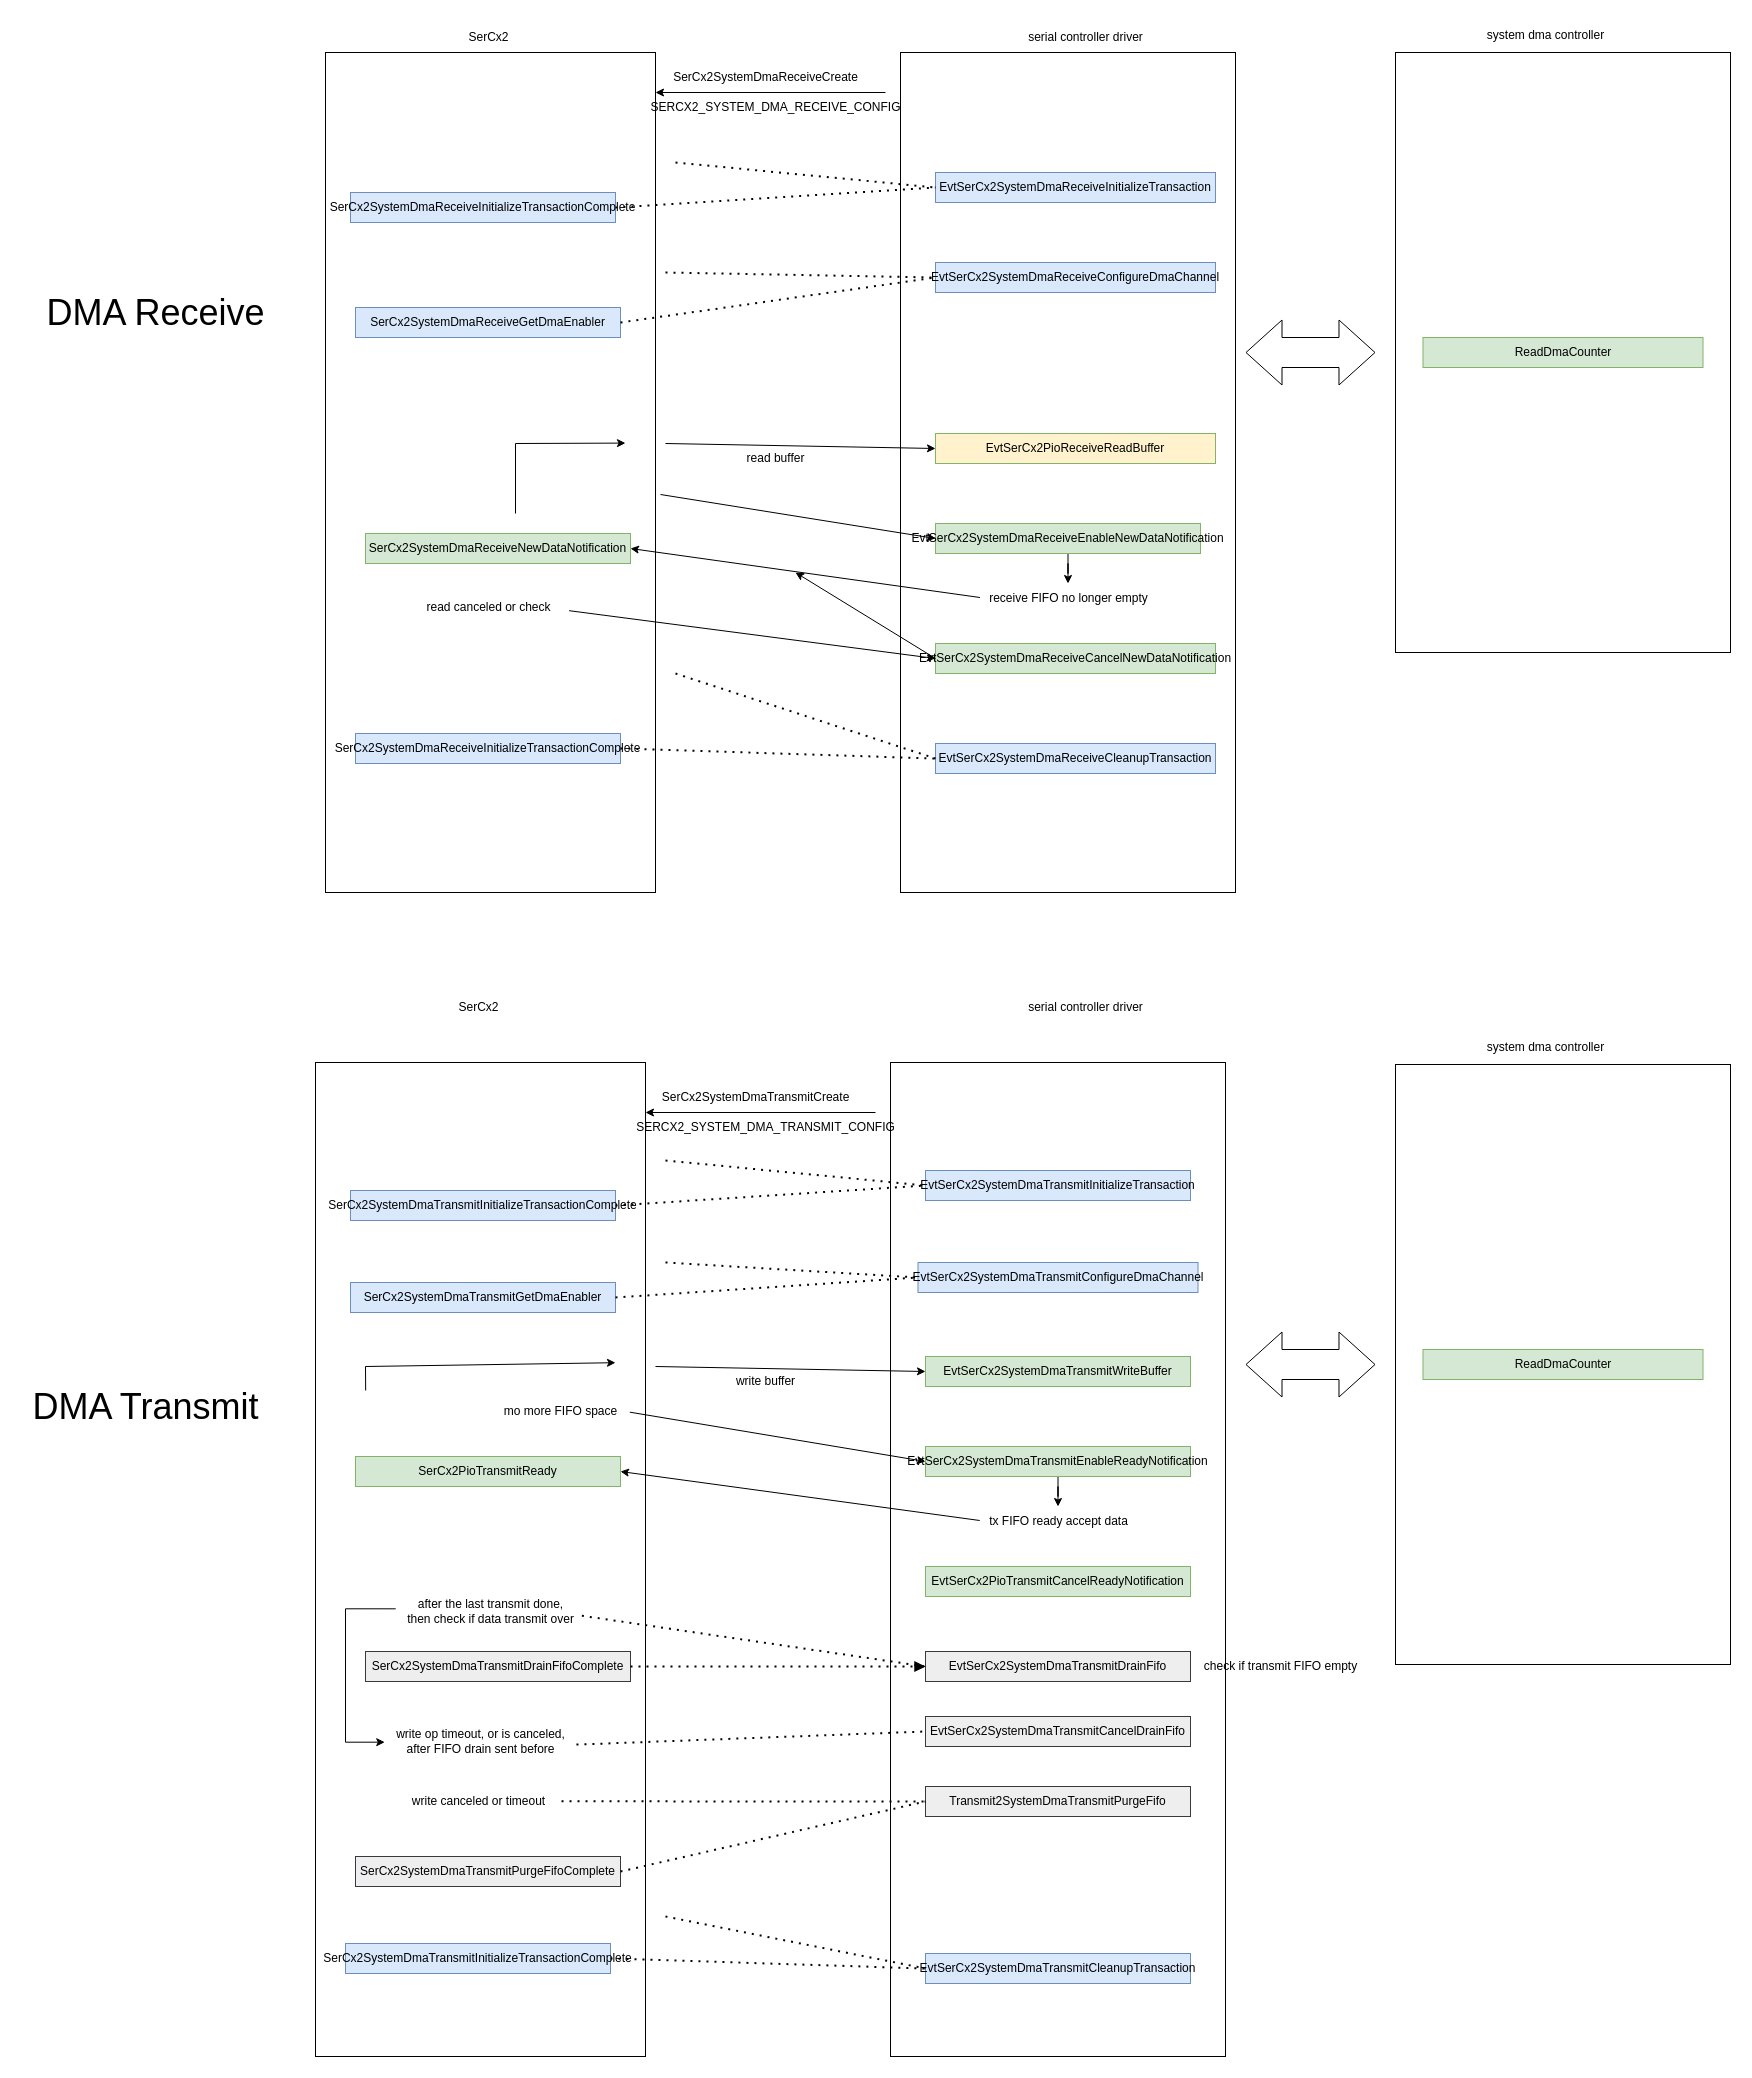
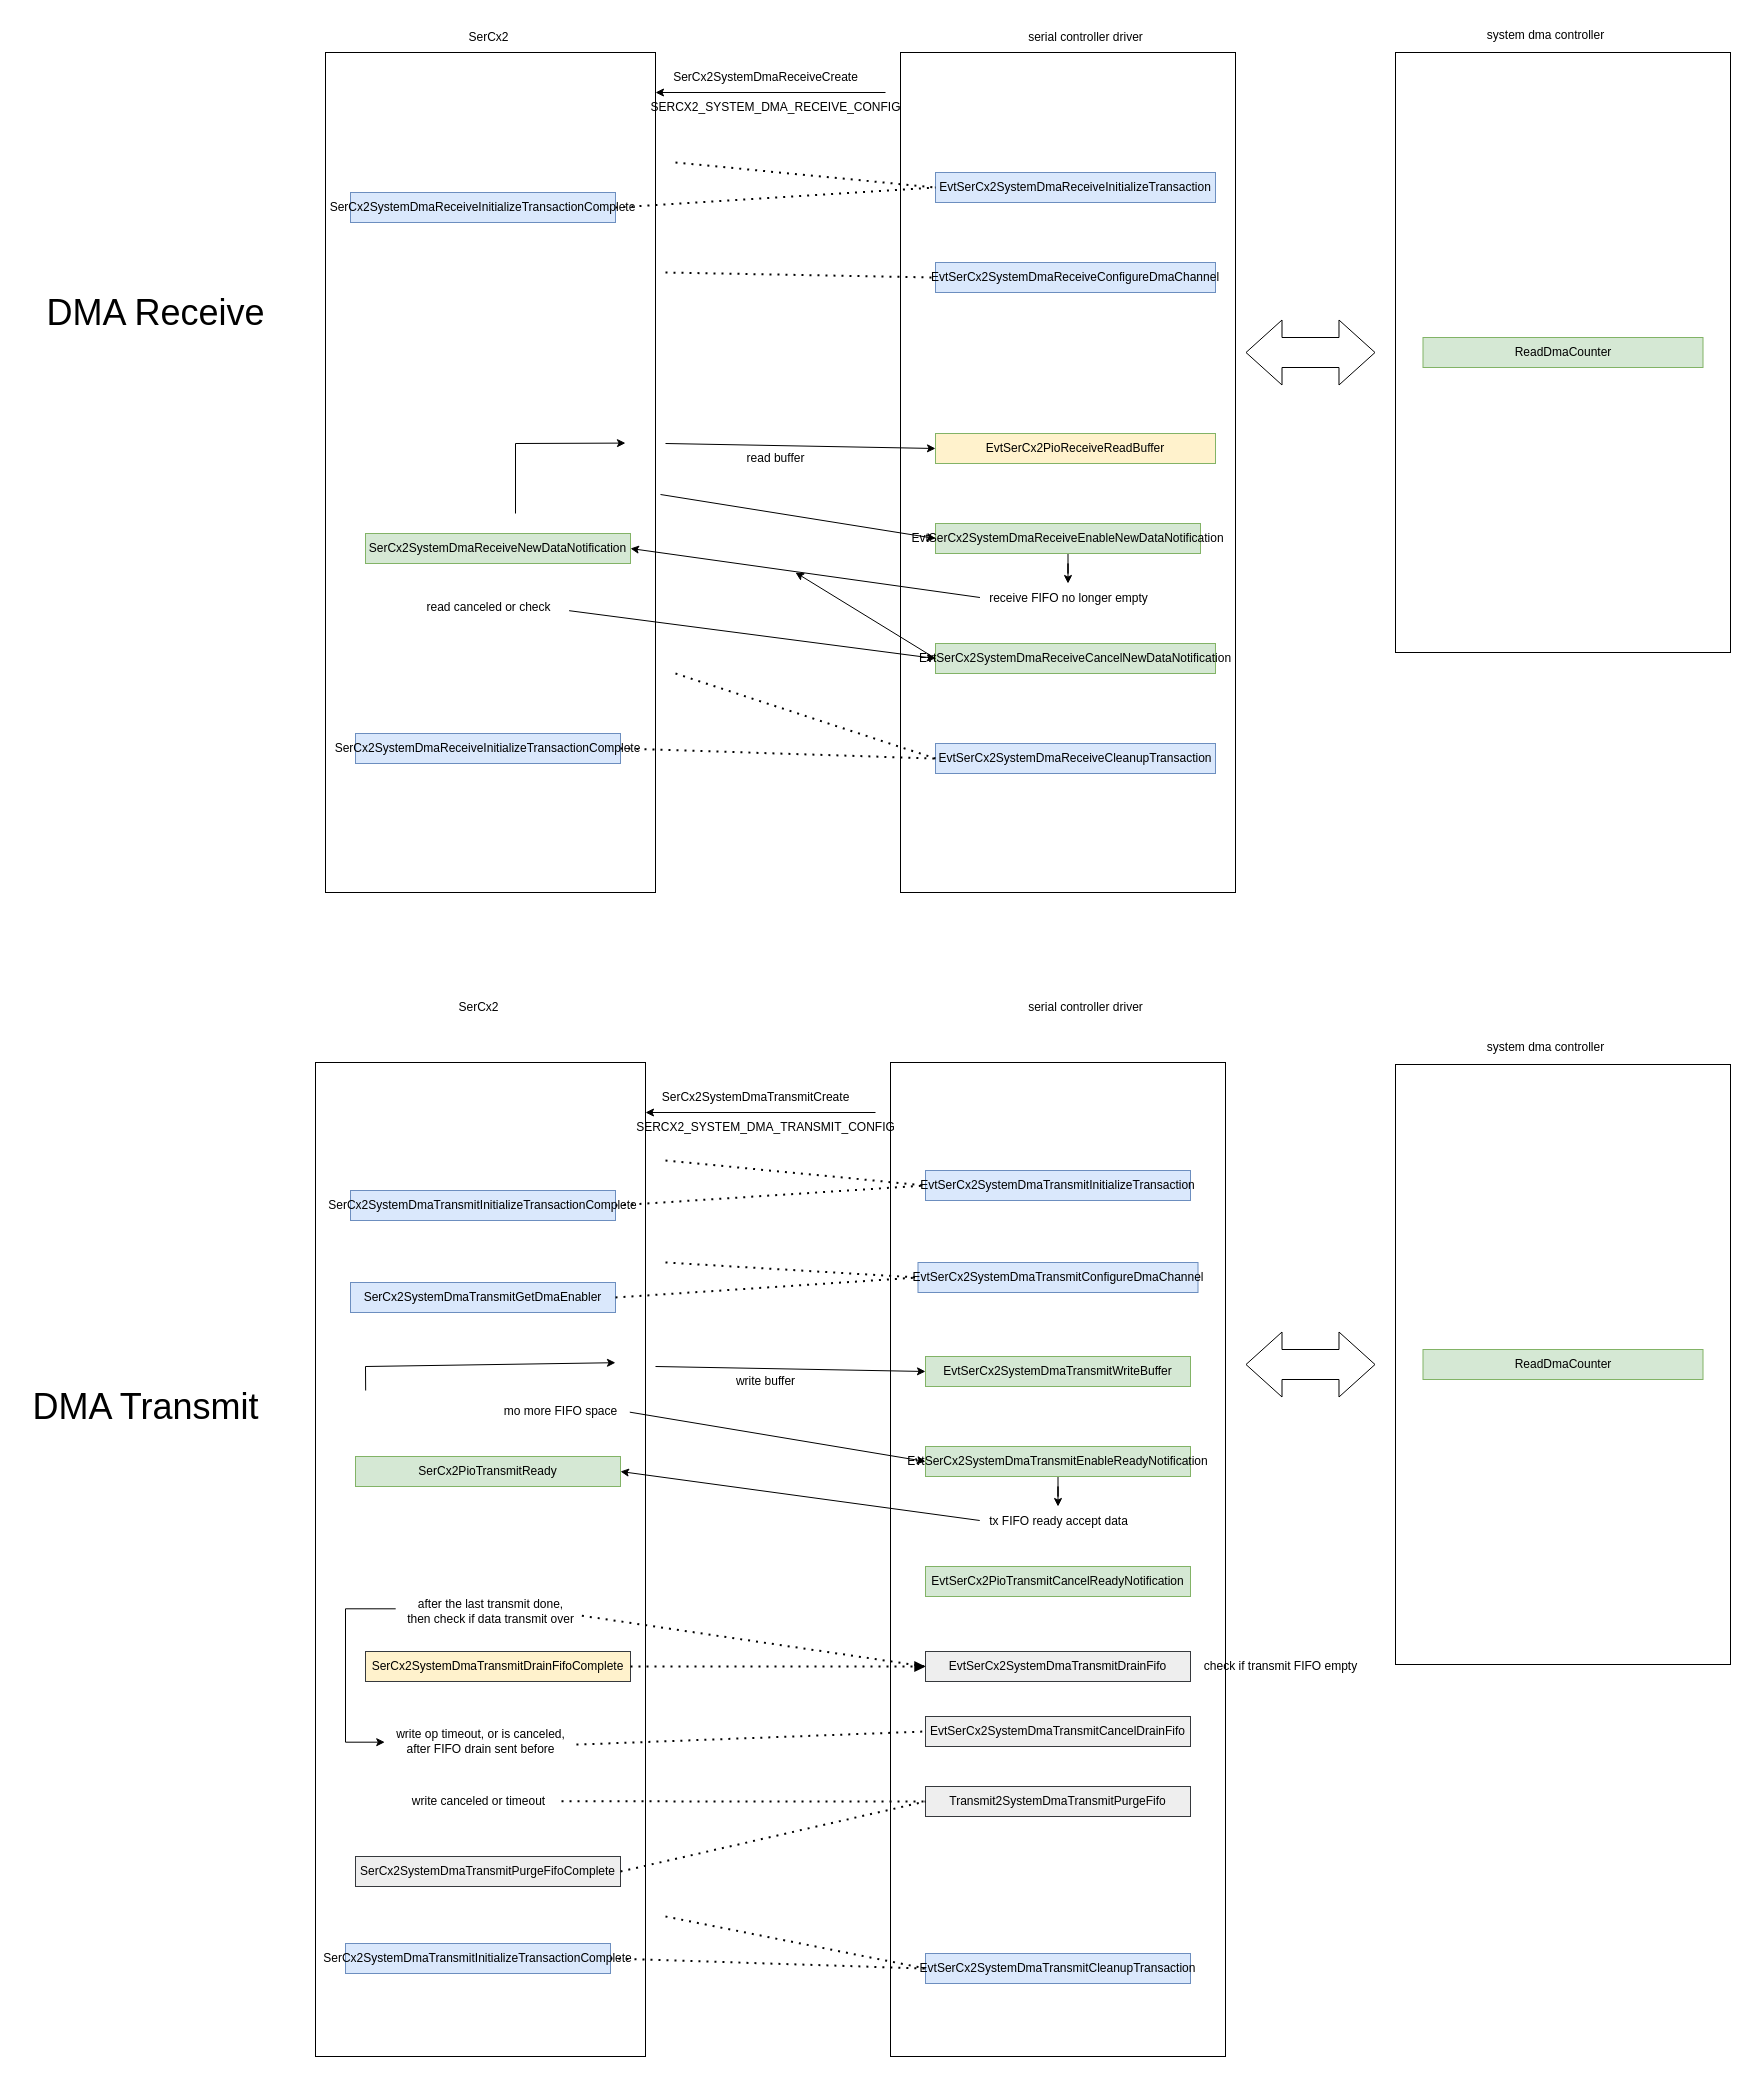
(772, 301) -> none
(488, 323) -> none
(498, 1667) -> (498, 1667)
